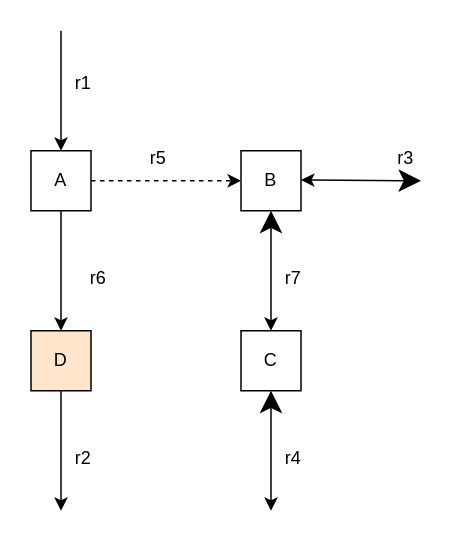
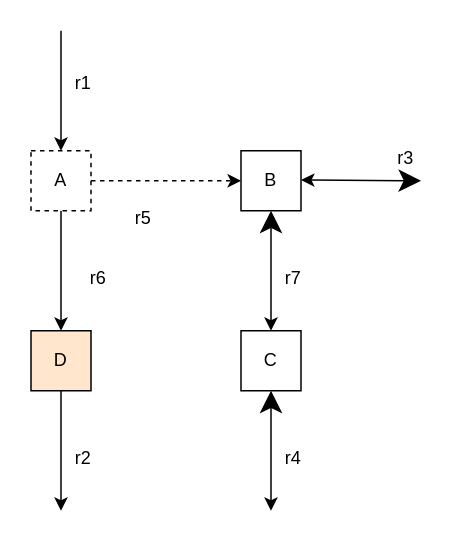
(158, 158) -> (143, 218)
(61, 181) -> (61, 181)
